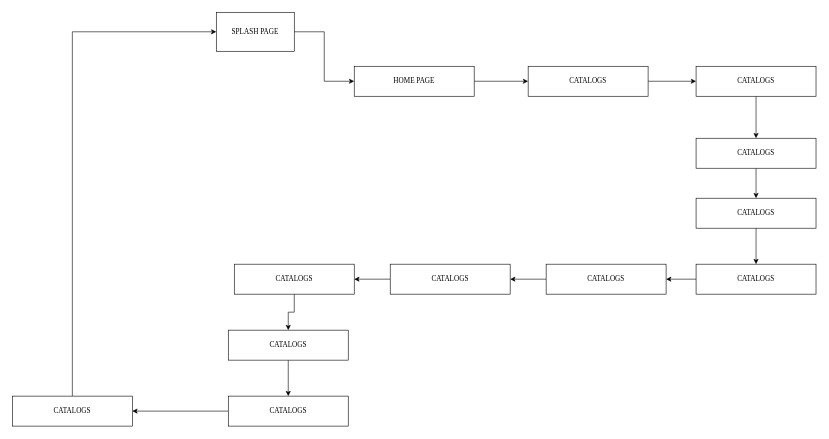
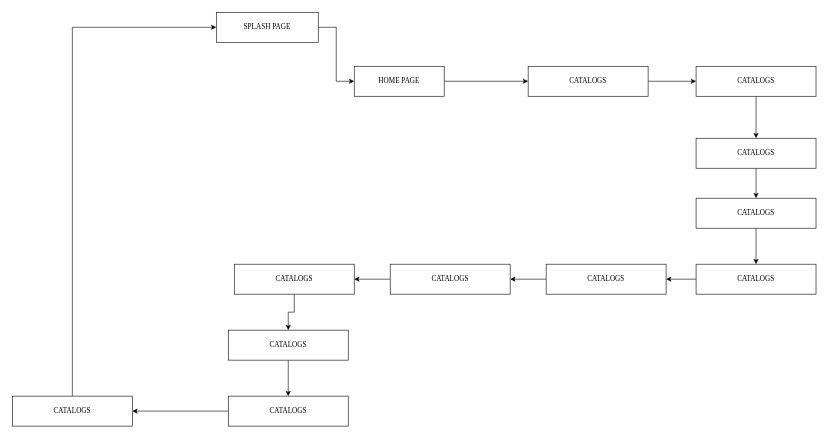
(255, 32) -> (267, 27)
(414, 81) -> (399, 81)
